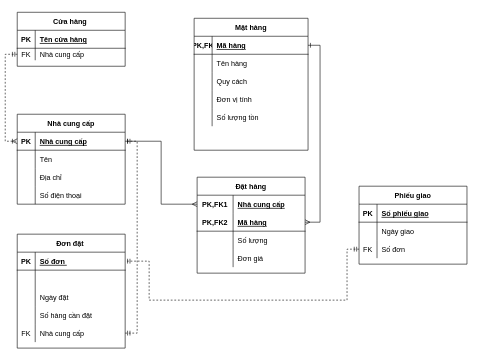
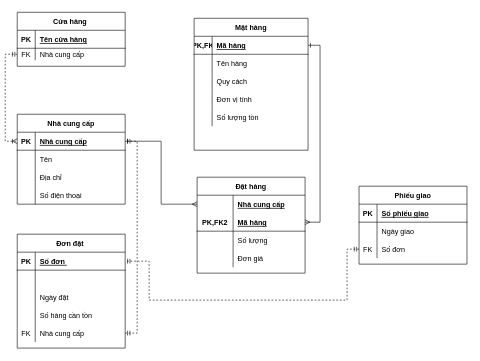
(215, 204) -> none
(67, 316) -> (67, 316)
